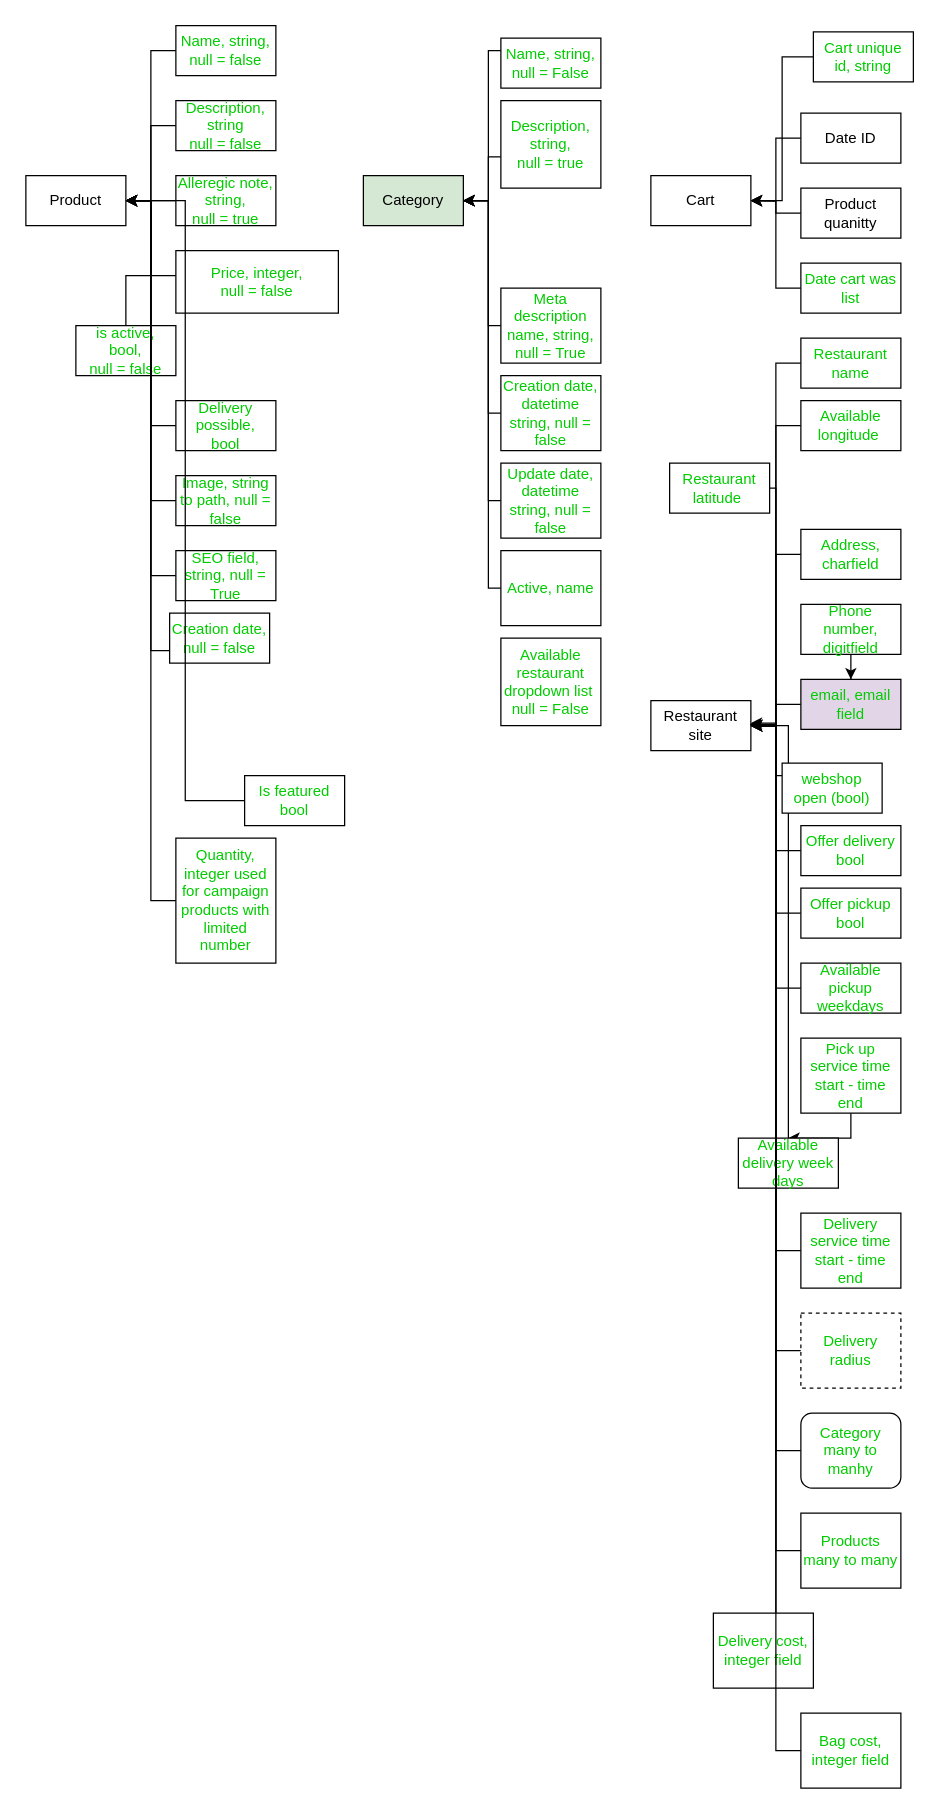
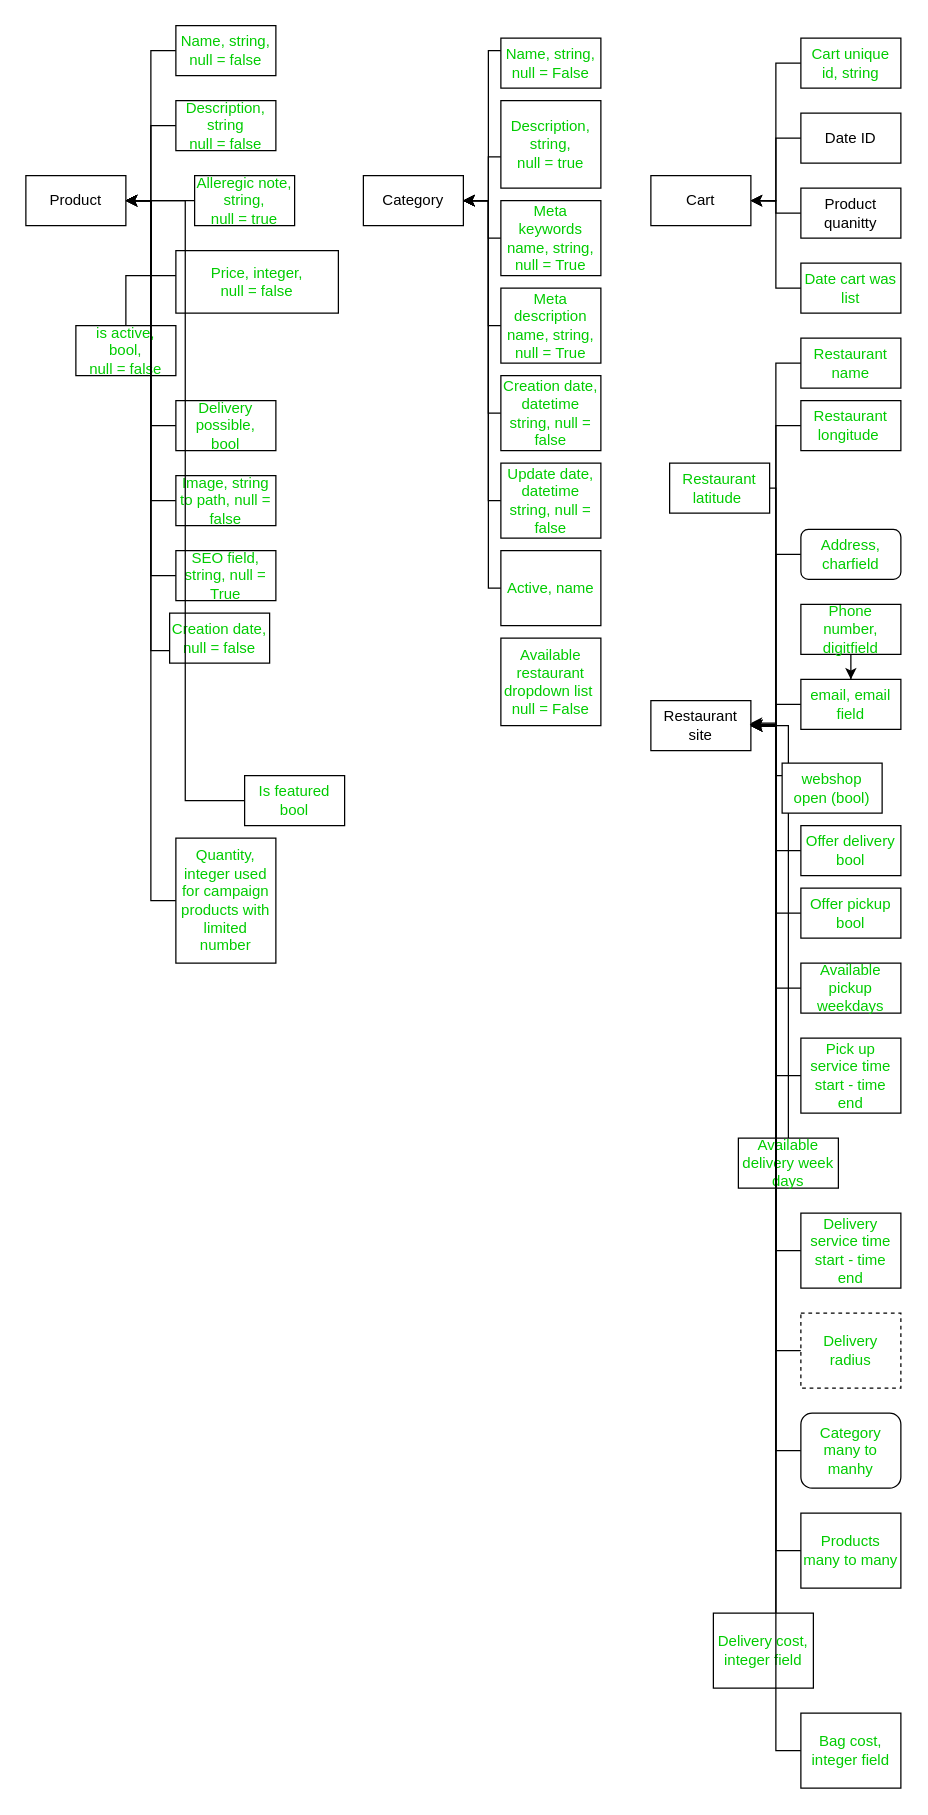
(863, 57) -> (851, 63)
(226, 201) -> (244, 201)
(413, 201) -> (413, 201)
none -> (495, 238)
none -> (551, 238)
(851, 426) -> (851, 426)
(851, 554) -> (851, 554)
(851, 704) -> (851, 704)
(851, 1132) -> (790, 1076)
